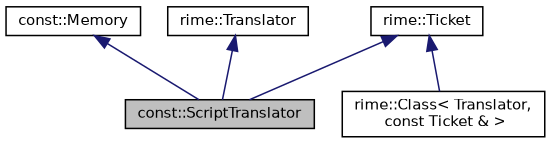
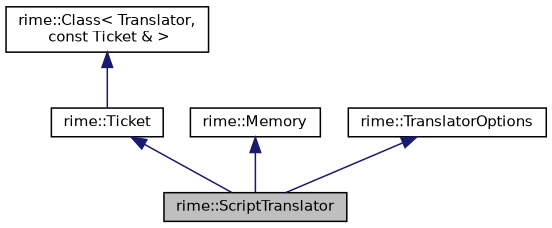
(73, 21) -> (255, 122)
(238, 21) -> (447, 122)
(436, 71) -> (107, 88)
(220, 114) -> (255, 207)
